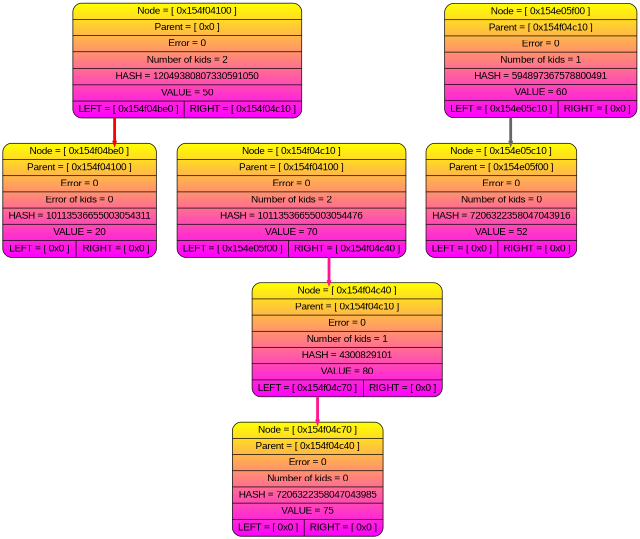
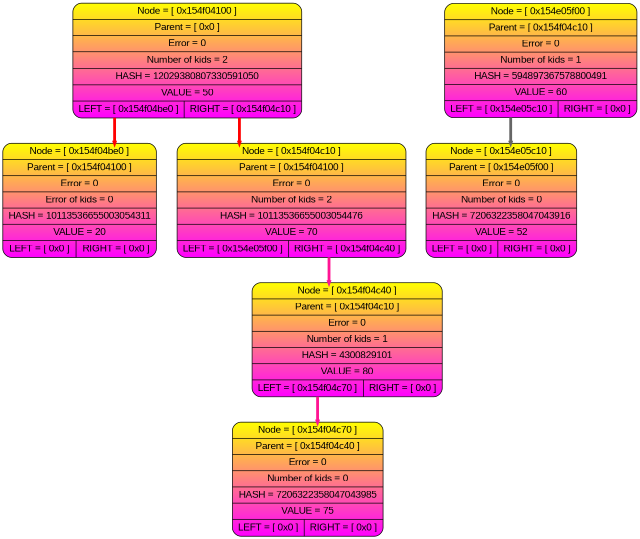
(187, 76) -> (187, 76)
none -> (239, 130)
